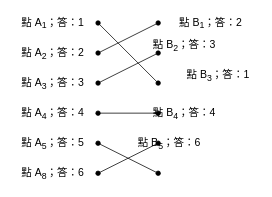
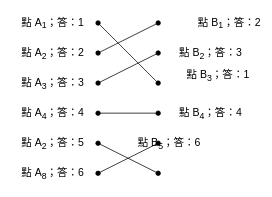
(210, 23) -> (229, 23)
(184, 45) -> (210, 53)
(184, 113) -> (210, 113)
(53, 143) -> (53, 143)
